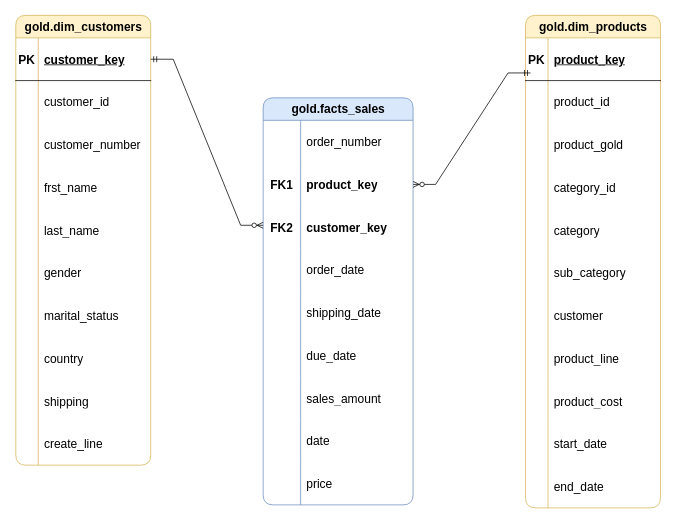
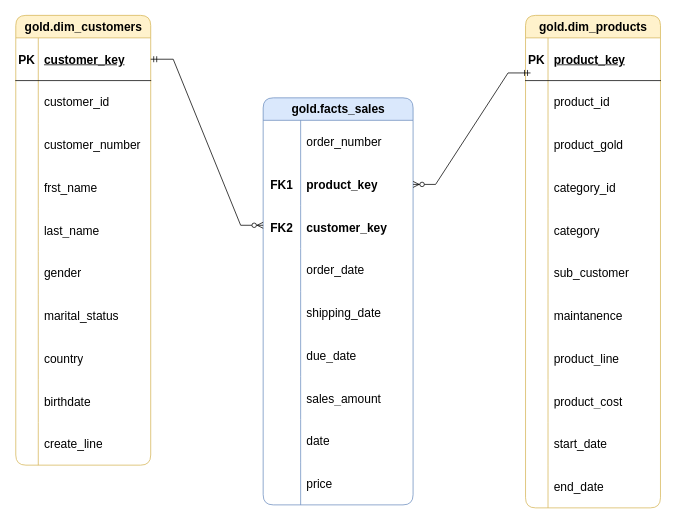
(594, 273) -> (594, 273)
(581, 316) -> (589, 316)
(68, 402) -> (73, 402)
